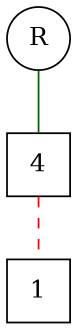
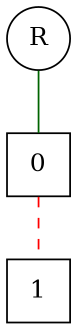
(39, 165) -> (39, 165)
